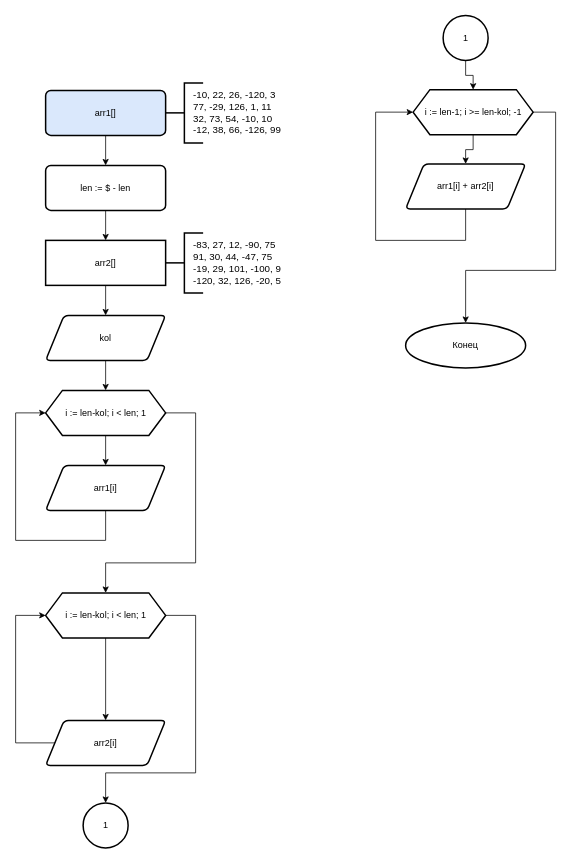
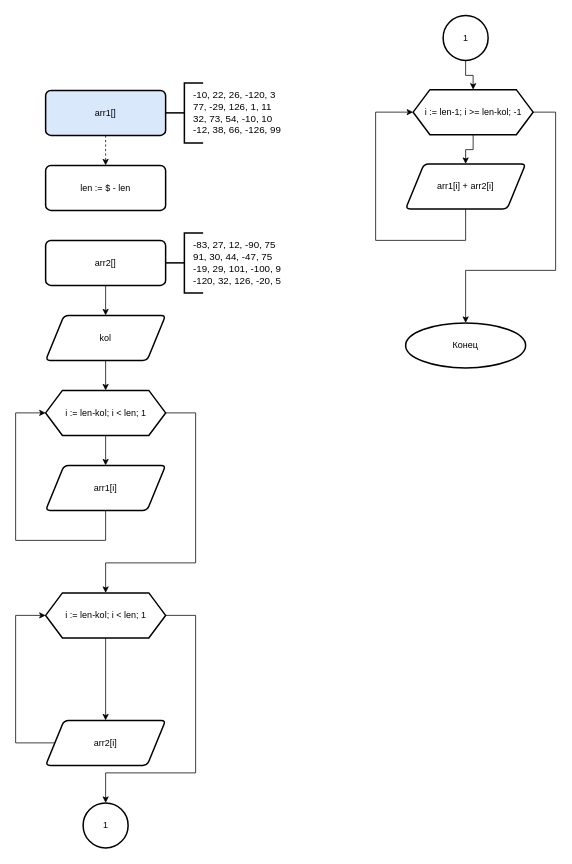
(105, 147) -> (105, 147)
(105, 222) -> none
(105, 263) -> (105, 263)
